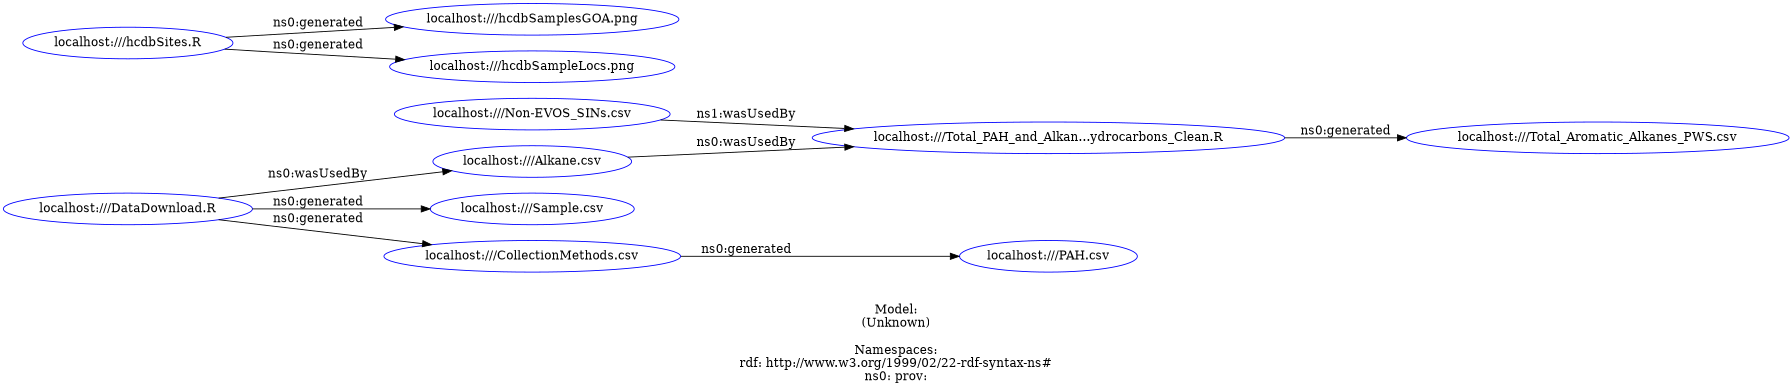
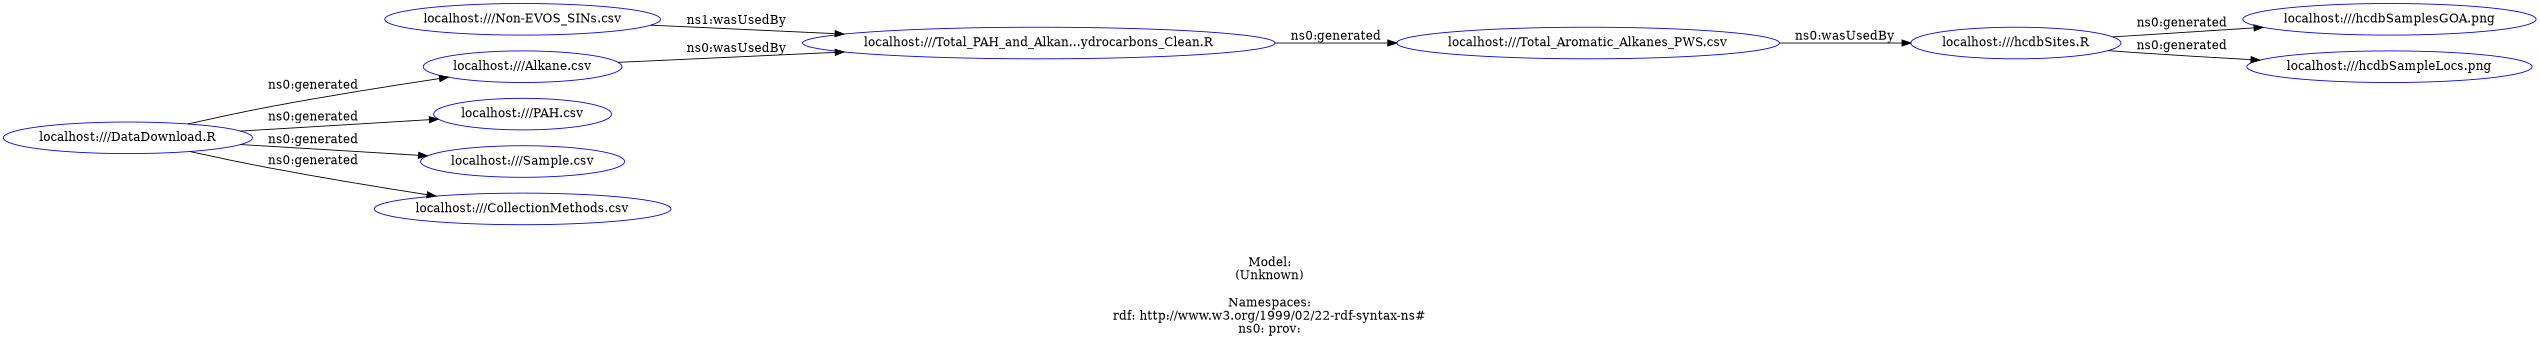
none -> (1841, 43)
(318, 174) -> (313, 86)
(816, 256) -> (335, 125)
